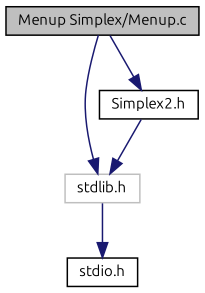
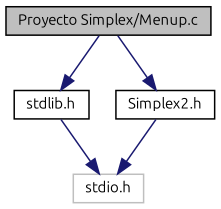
(102, 21) -> (108, 21)
(129, 140) -> (141, 141)
(102, 188) -> (52, 105)
(102, 272) -> (108, 188)
